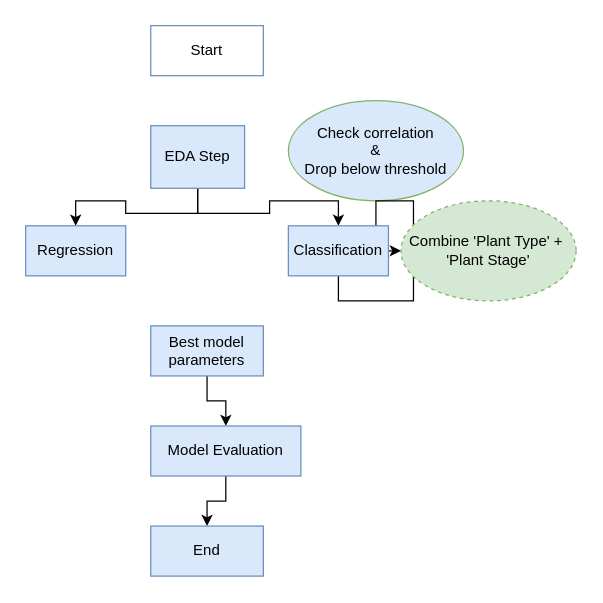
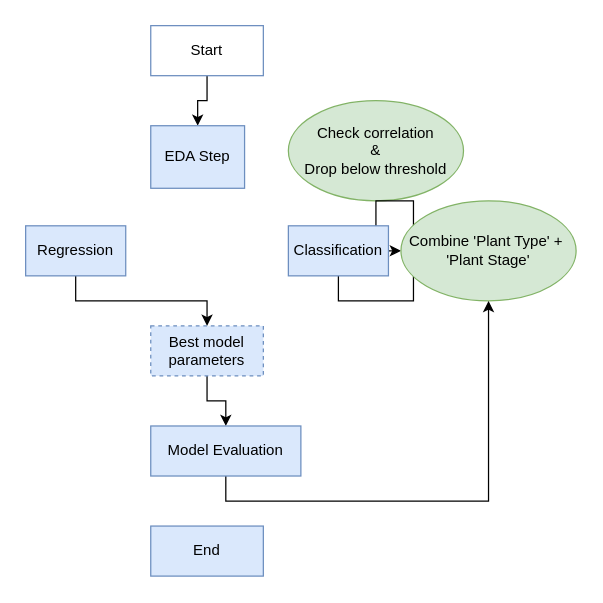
none -> (207, 101)
(376, 151) -> (376, 151)
(271, 201) -> none
(126, 208) -> none
(488, 251) -> (488, 251)
none -> (137, 301)
(207, 351) -> (207, 351)
(209, 501) -> (451, 501)
